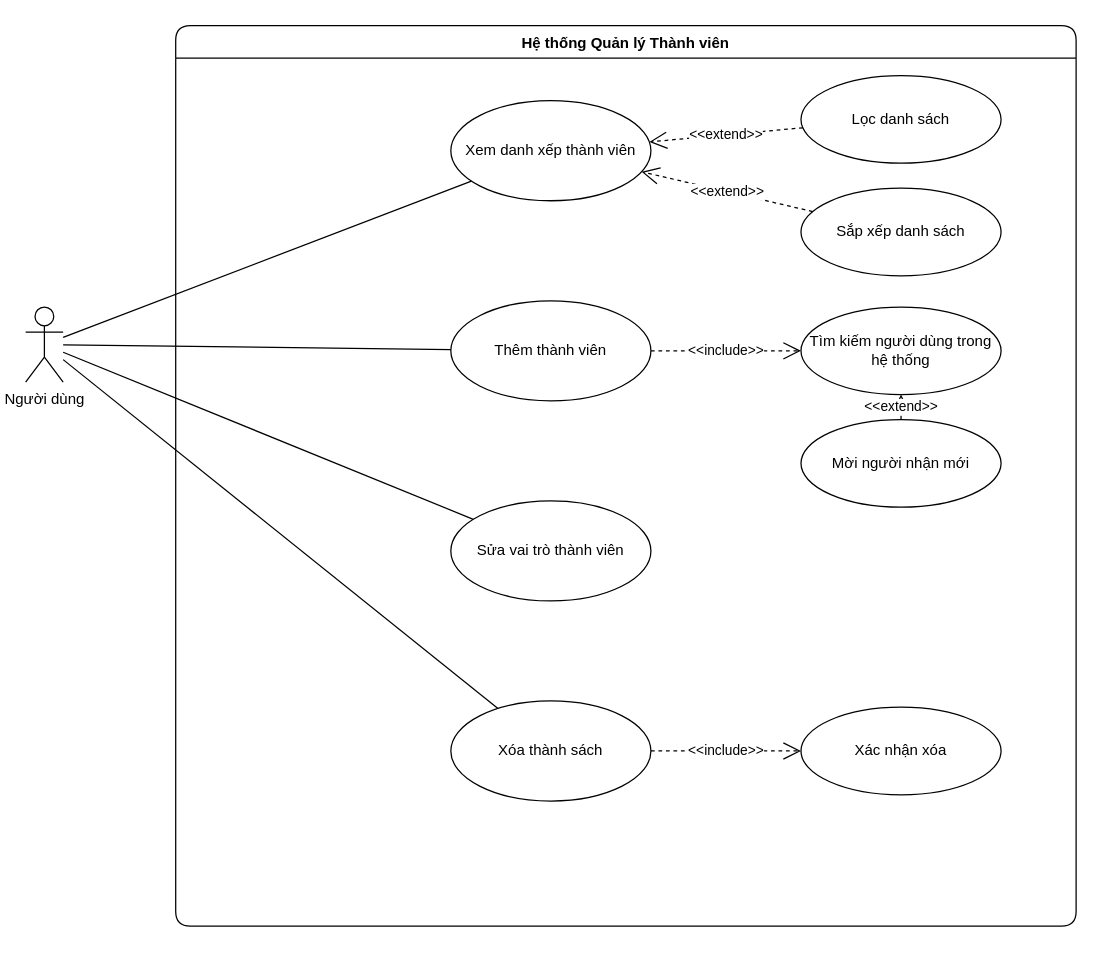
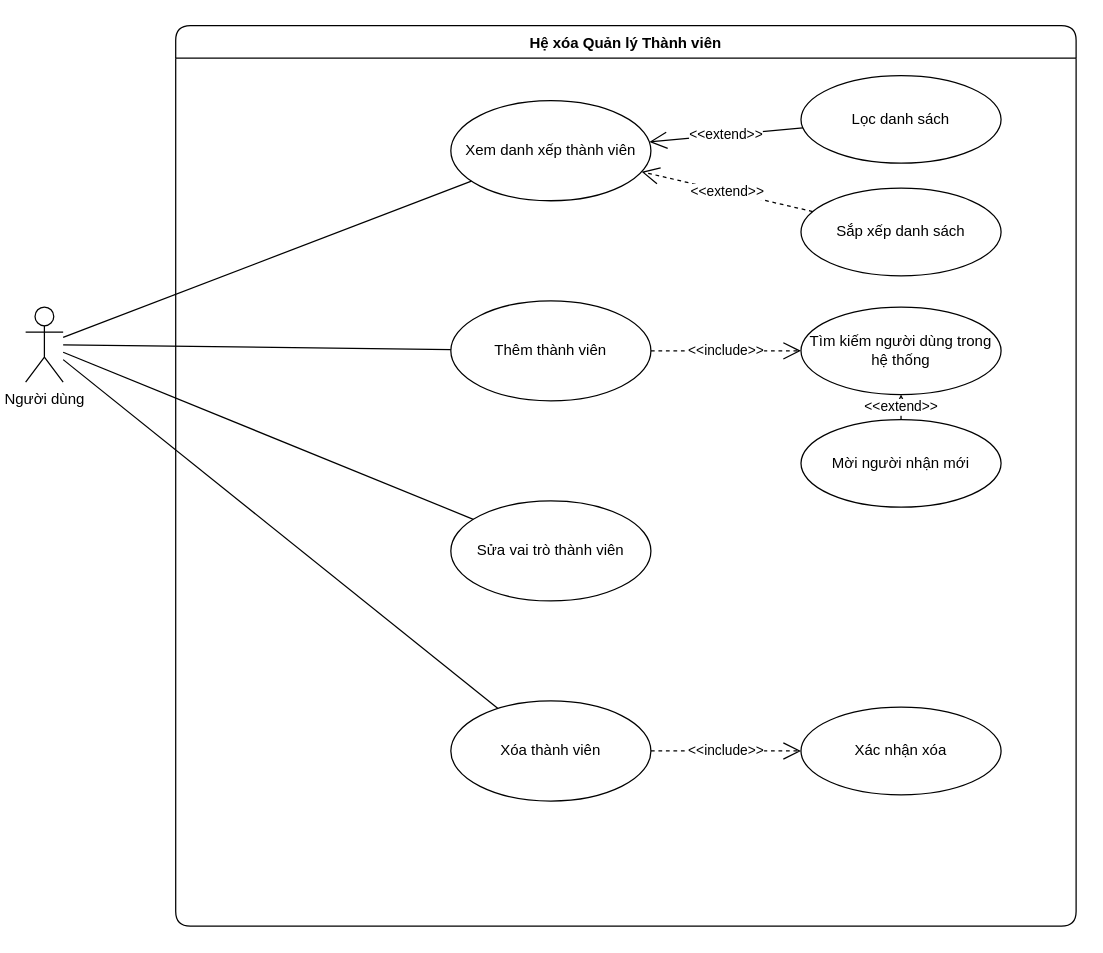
(625, 43) -> (625, 43)
(781, 130) -> (781, 130)
(551, 751) -> (551, 751)
